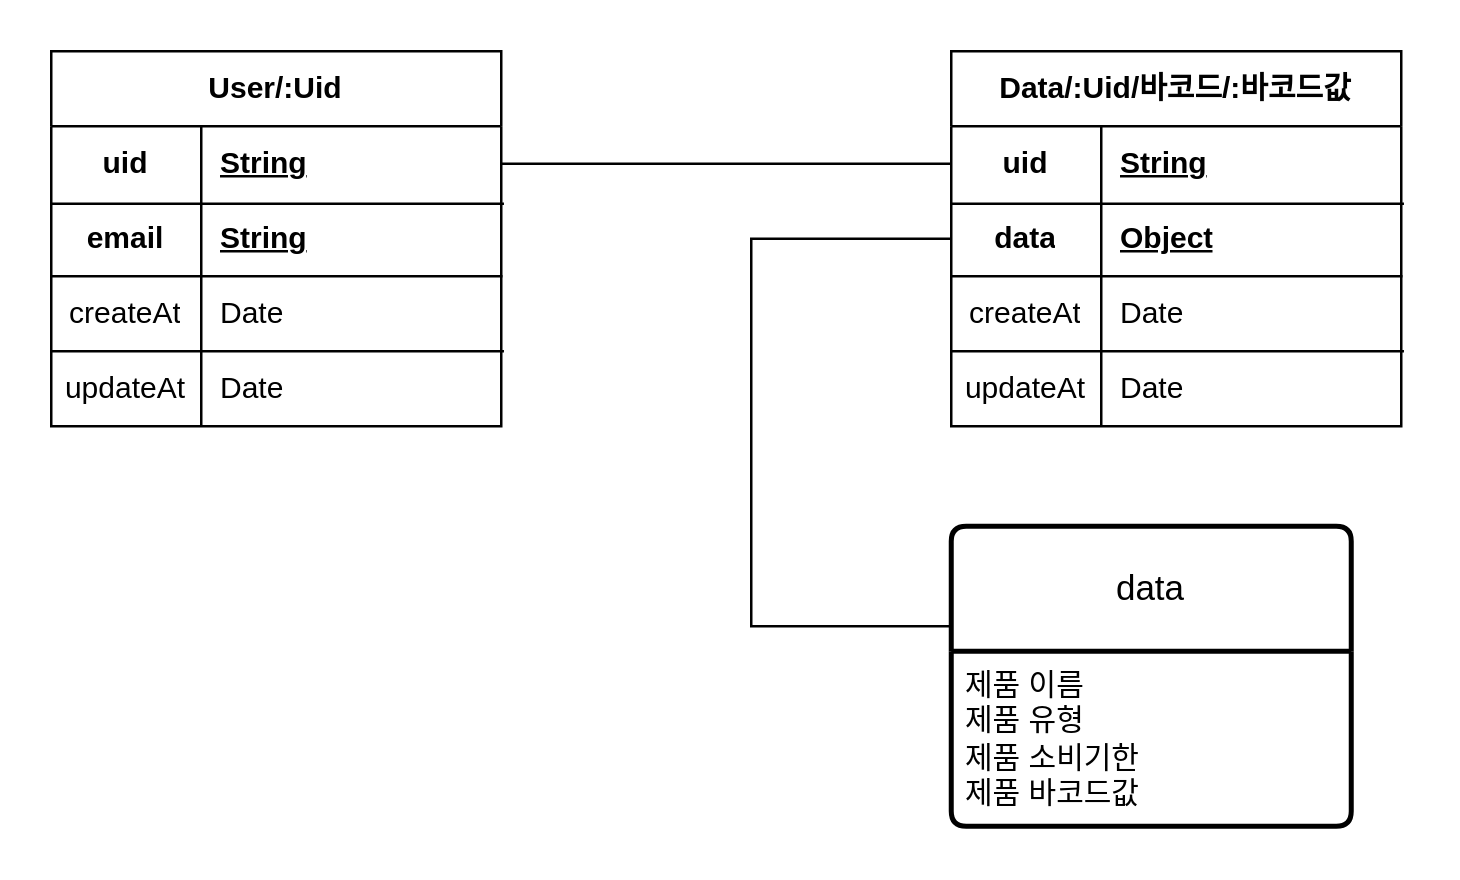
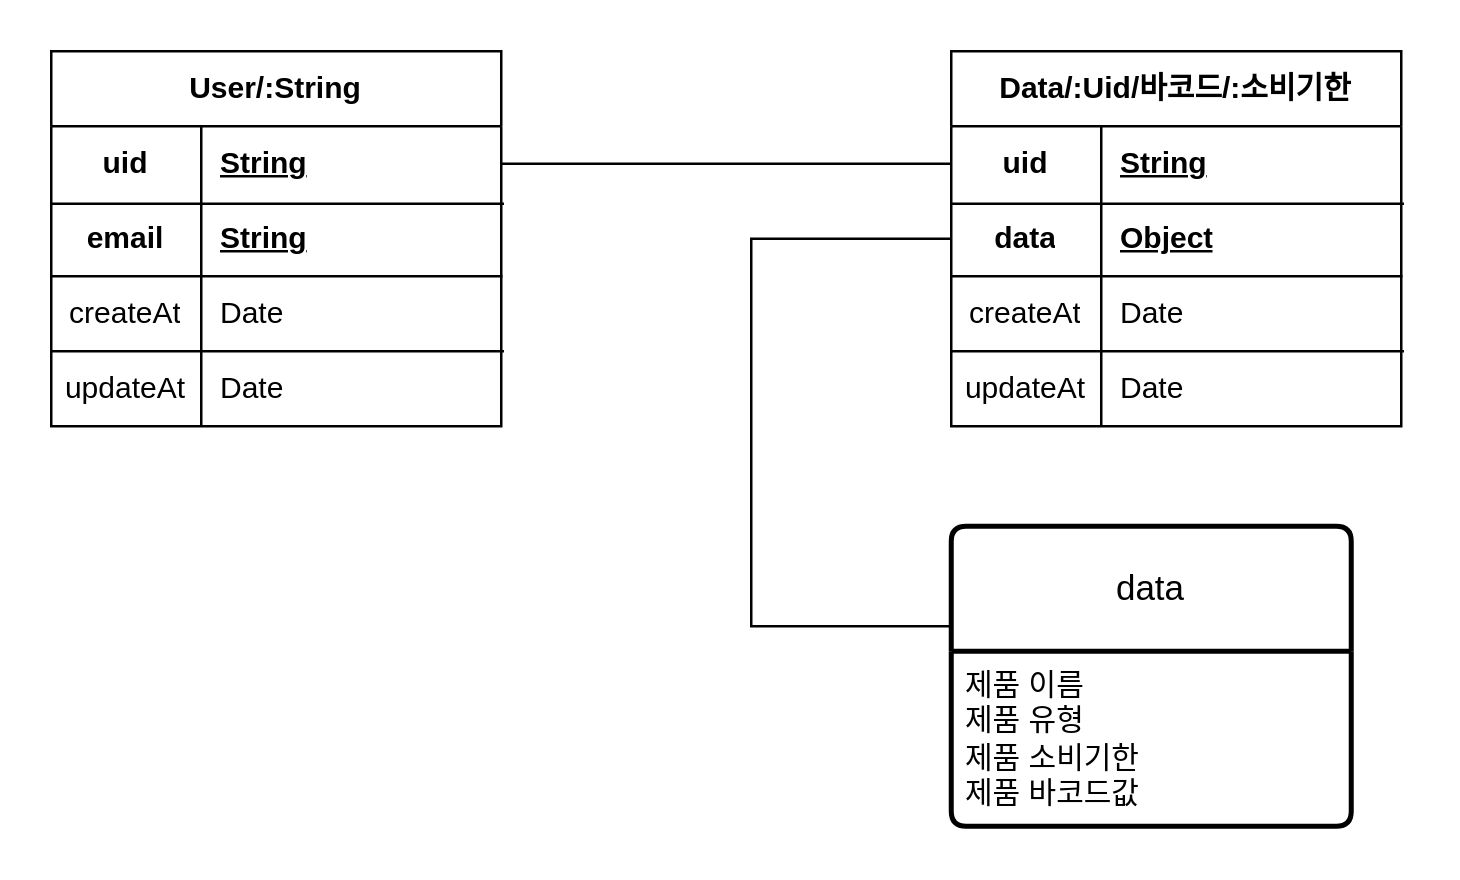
(276, 89) -> (276, 89)
(1176, 89) -> (1176, 89)
